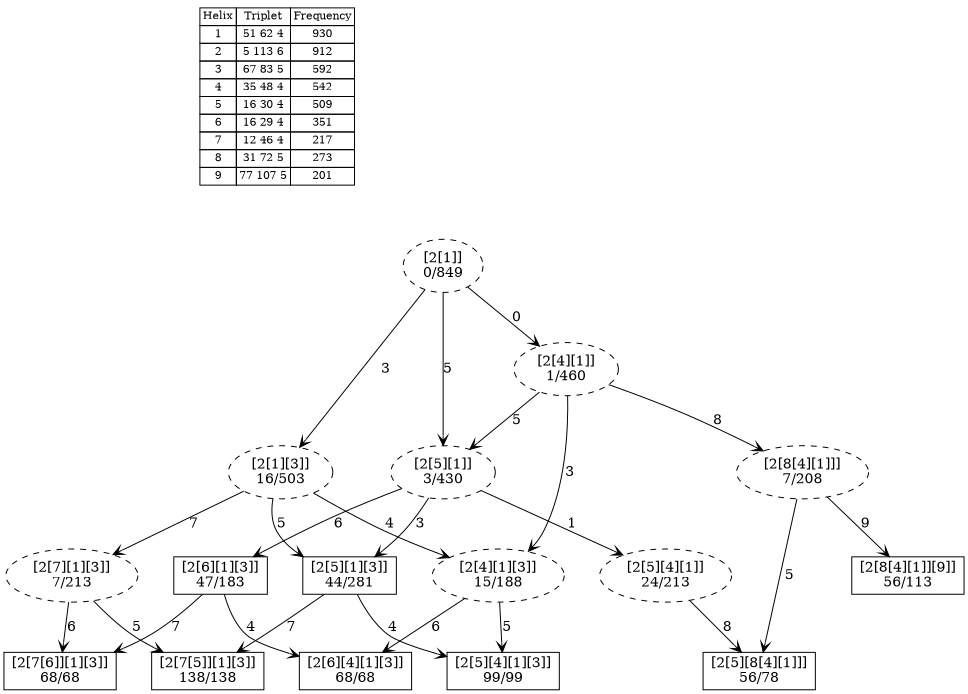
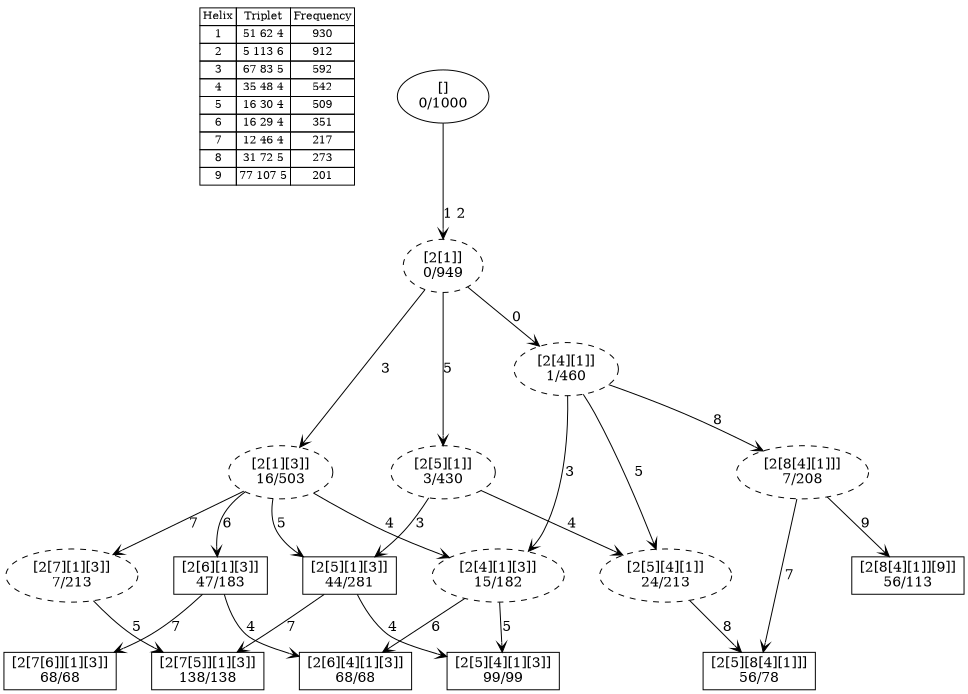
none -> (443, 97)
(443, 266) -> (443, 266)
(509, 418) -> (621, 466)
(331, 518) -> (223, 515)
(574, 524) -> (574, 524)
(498, 576) -> (498, 576)
(792, 576) -> (792, 576)
(66, 622) -> none
